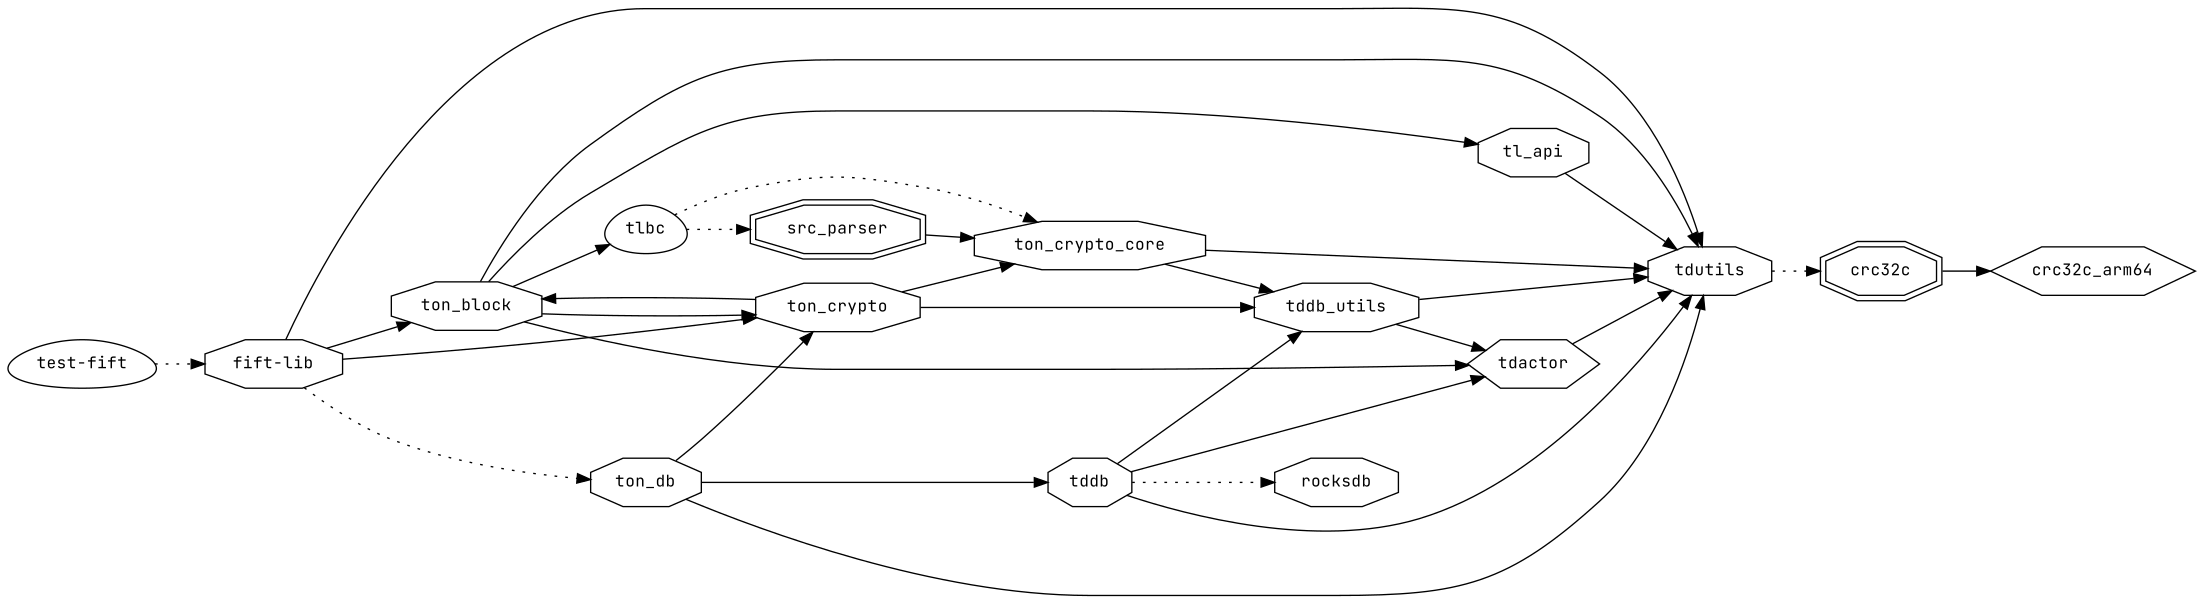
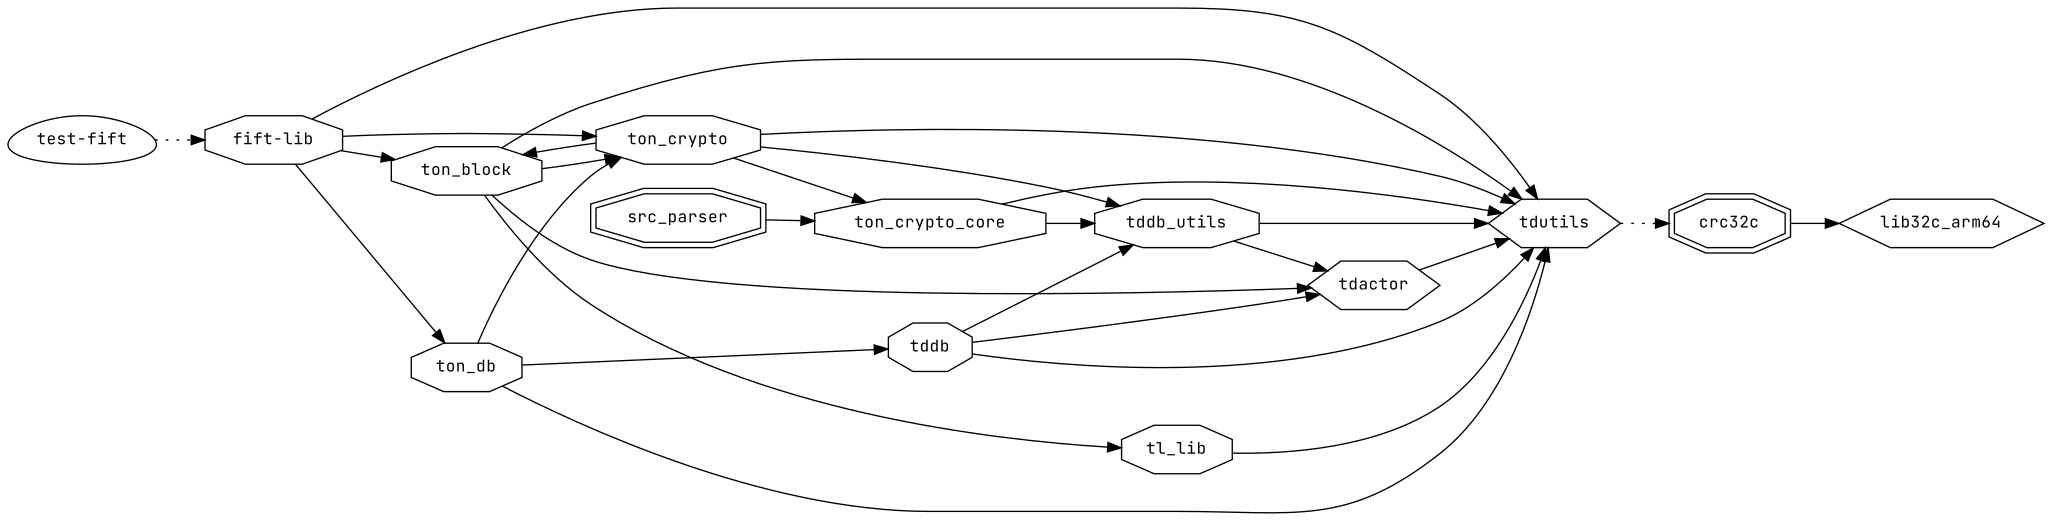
none -> (1135, 135)
(1534, 153) -> (1177, 450)
(646, 229) -> none
(1710, 271) -> (1554, 223)
(2093, 271) -> (1942, 223)
(434, 453) -> (366, 248)
(1337, 482) -> none
